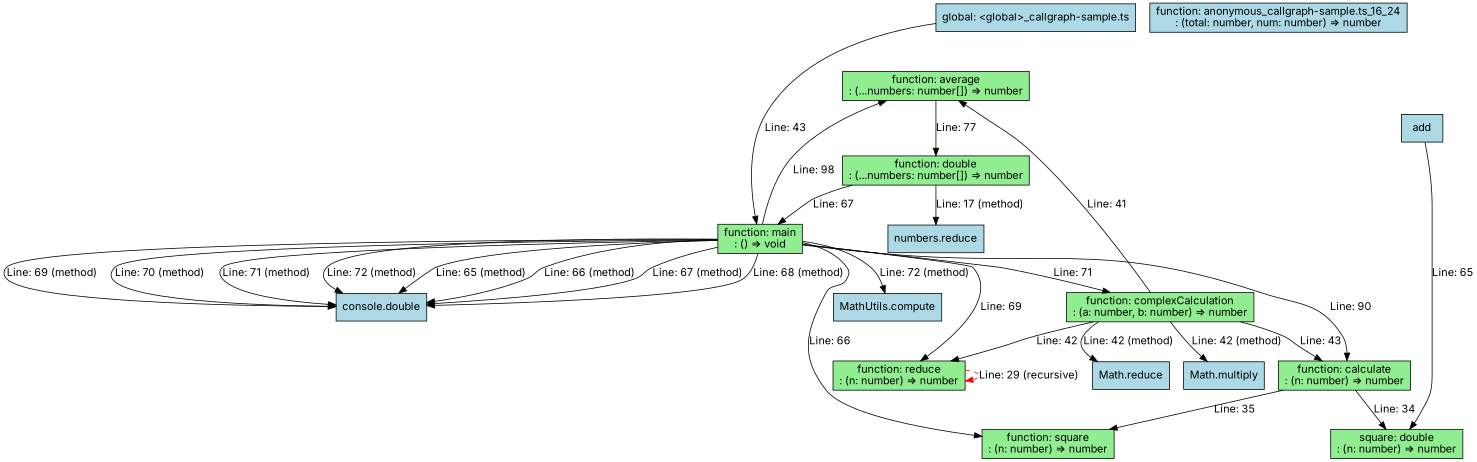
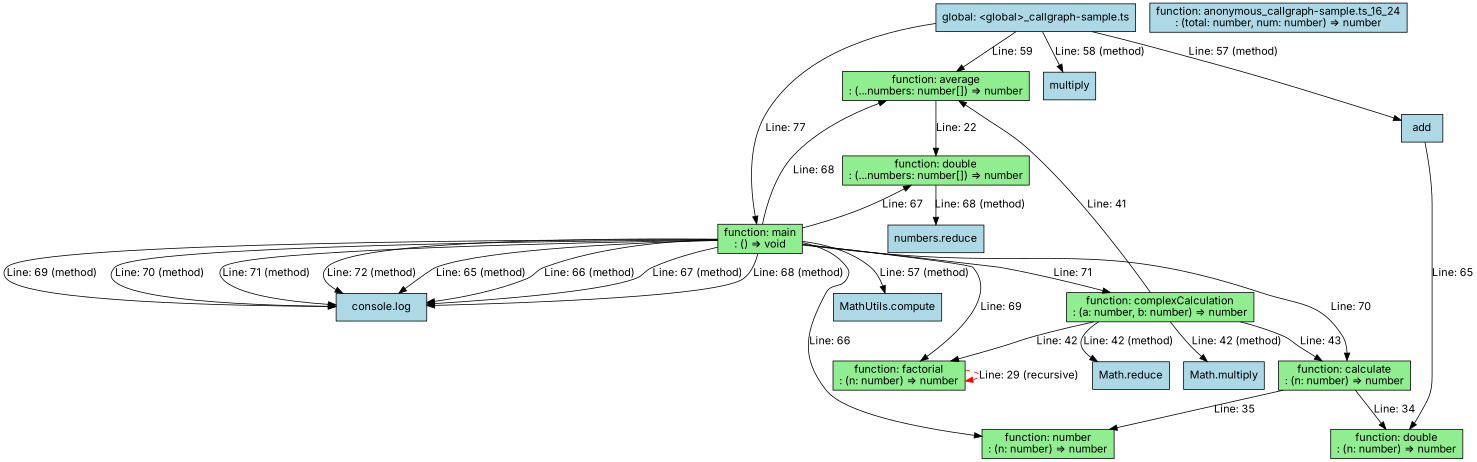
none -> (990, 49)
none -> (1243, 72)
none -> (1070, 86)
(786, 128) -> (786, 128)
(956, 128) -> (956, 128)
(814, 171) -> (814, 171)
(816, 198) -> (855, 212)
(980, 205) -> (980, 205)
(925, 273) -> (925, 273)
(381, 307) -> (381, 307)
(1351, 307) -> (1351, 307)
(899, 376) -> (899, 376)
(1048, 444) -> (1048, 444)
(1397, 444) -> (1397, 444)
